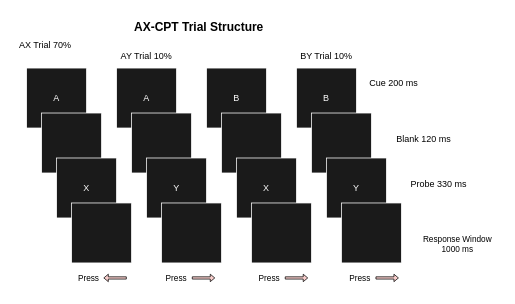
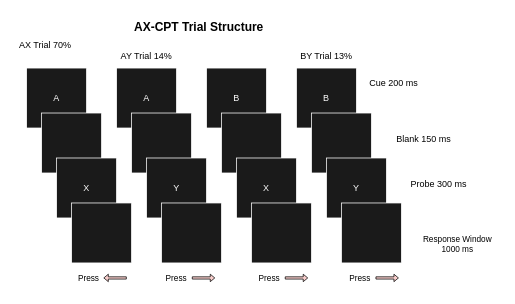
(147, 57) -> (147, 57)
(327, 57) -> (327, 57)
(424, 139) -> (424, 139)
(439, 184) -> (439, 184)
